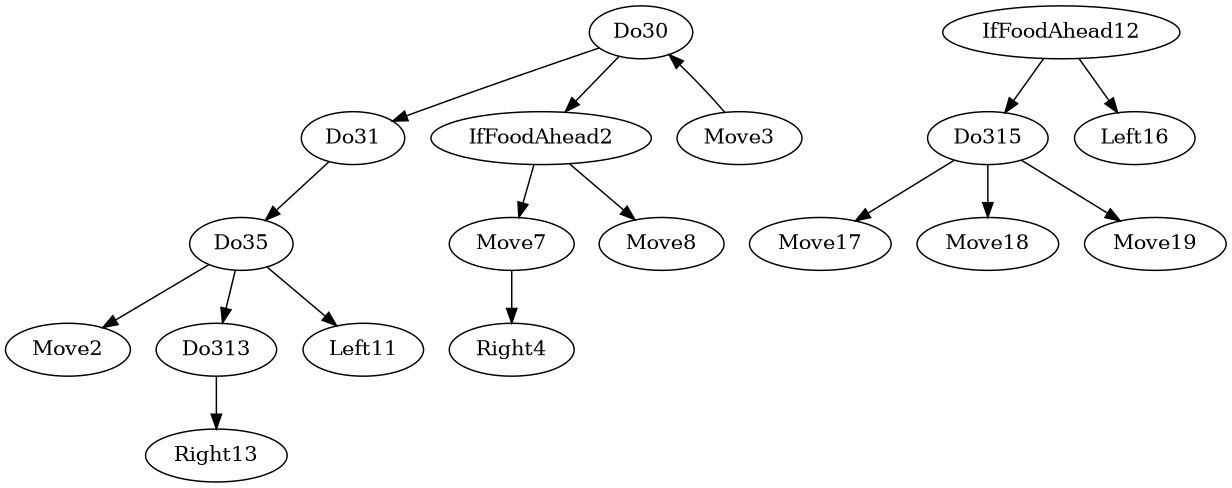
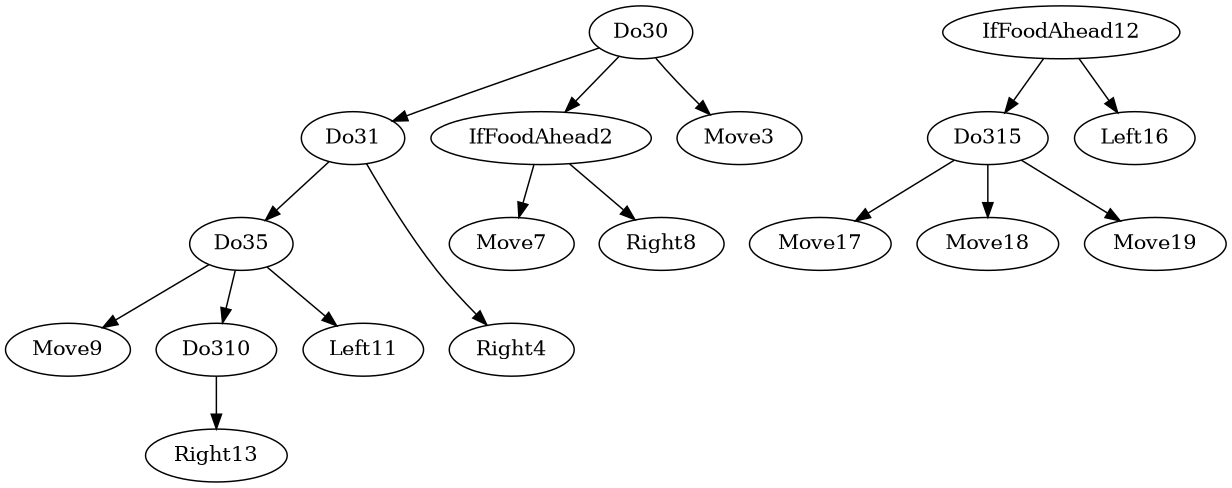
(703, 88) -> (677, 82)
(662, 244) -> (662, 244)
(512, 290) -> (416, 243)
(68, 350) -> (68, 350)
(216, 350) -> (216, 350)
